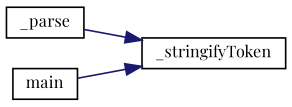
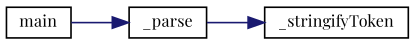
(102, 74) -> (92, 23)
